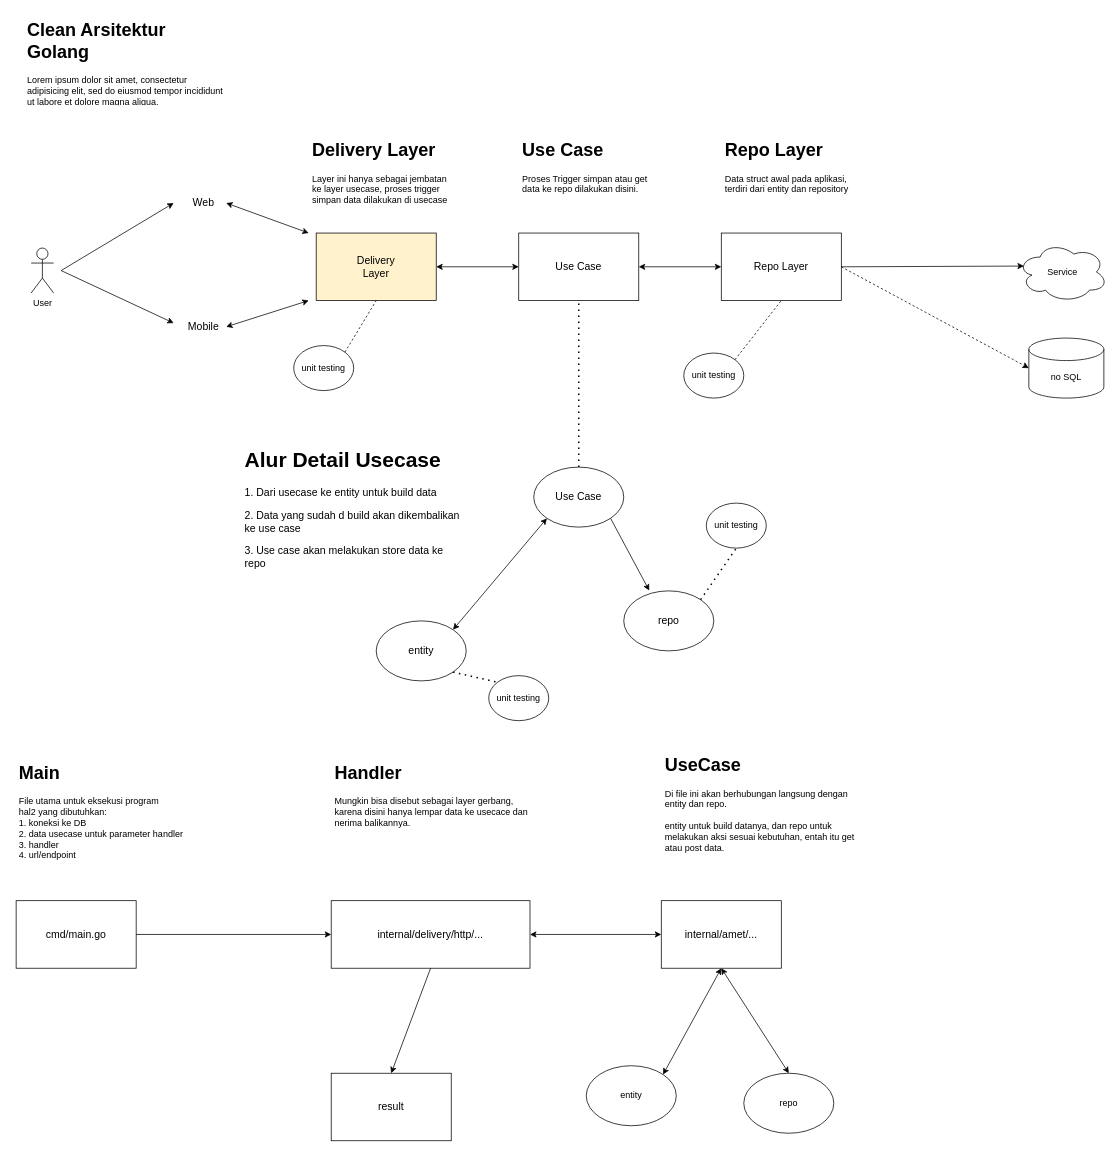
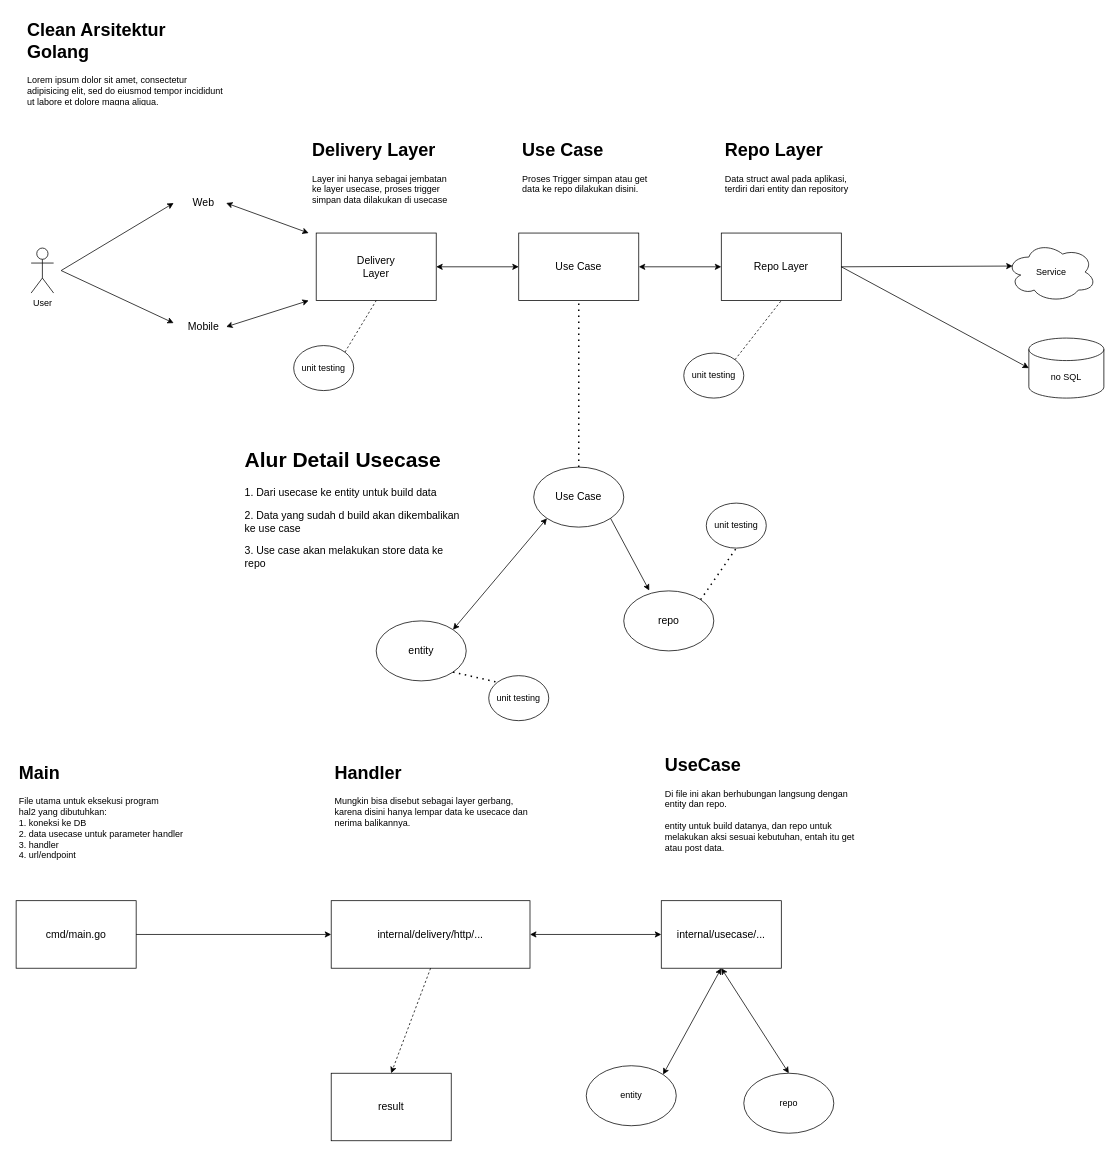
(376, 267) -> (376, 267)
(1062, 272) -> (1051, 272)
(933, 316) -> (933, 316)
(721, 934) -> (721, 934)
(412, 1018) -> (412, 1018)
